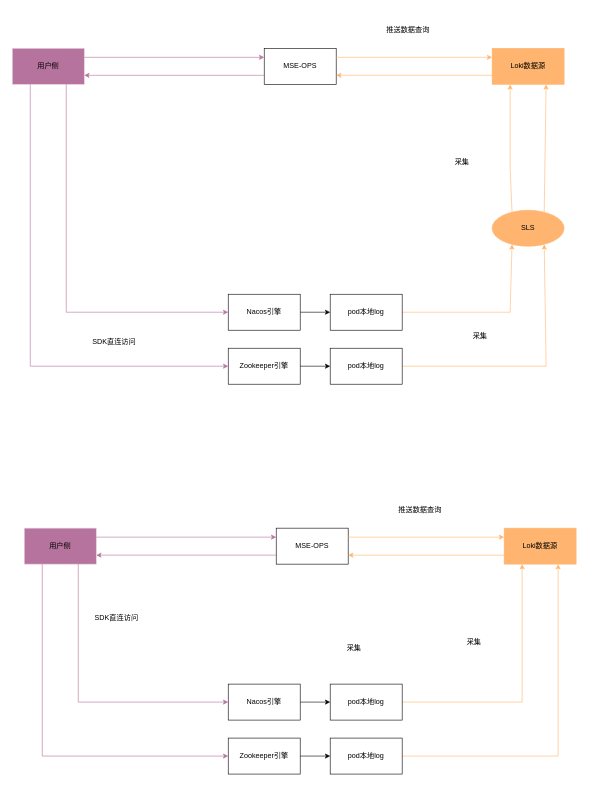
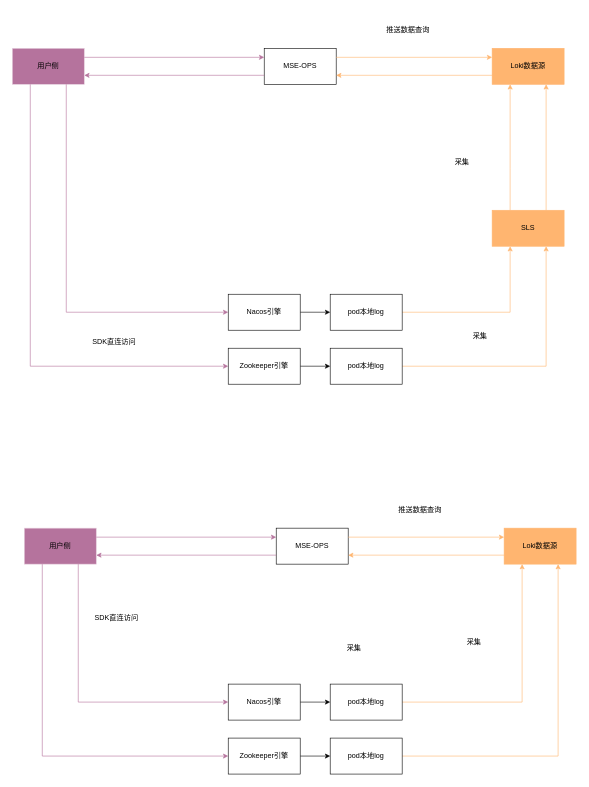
(528, 228) -> (528, 228)
